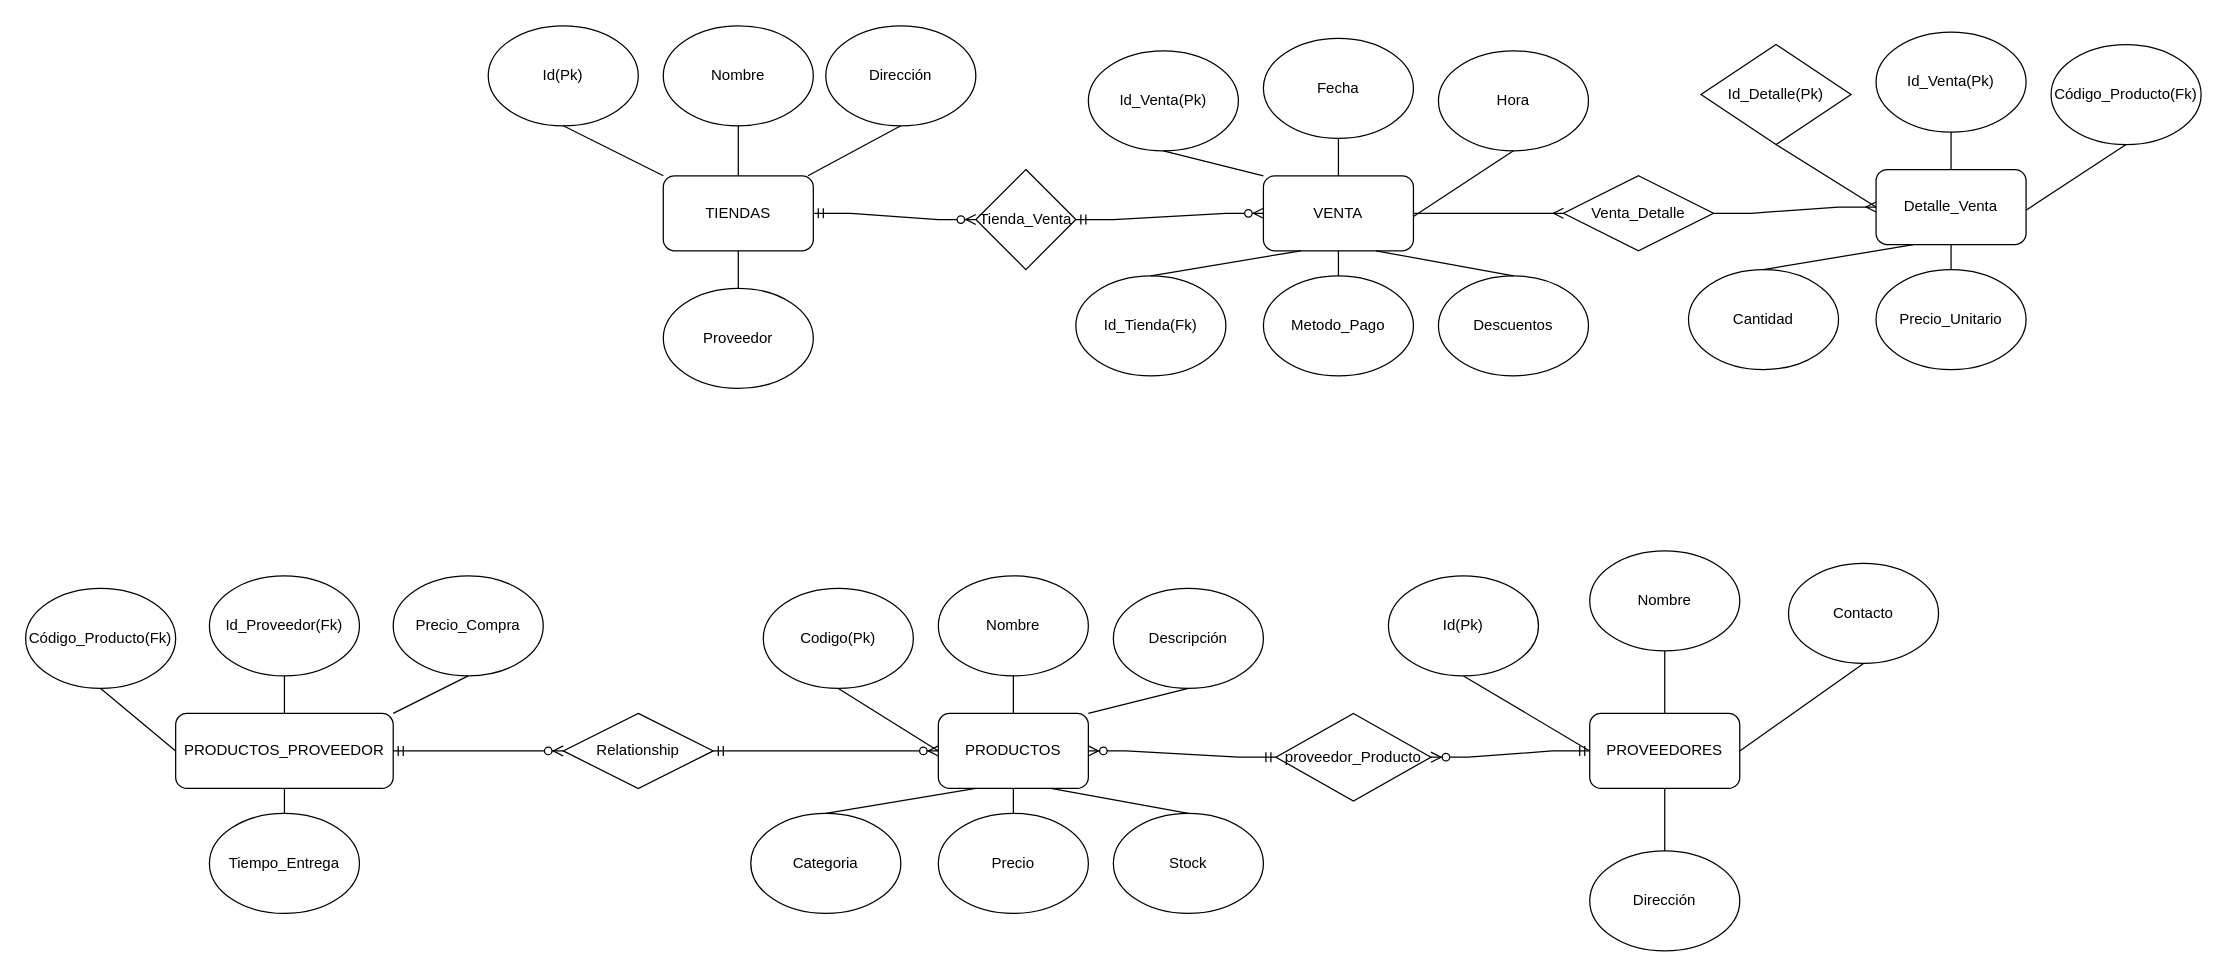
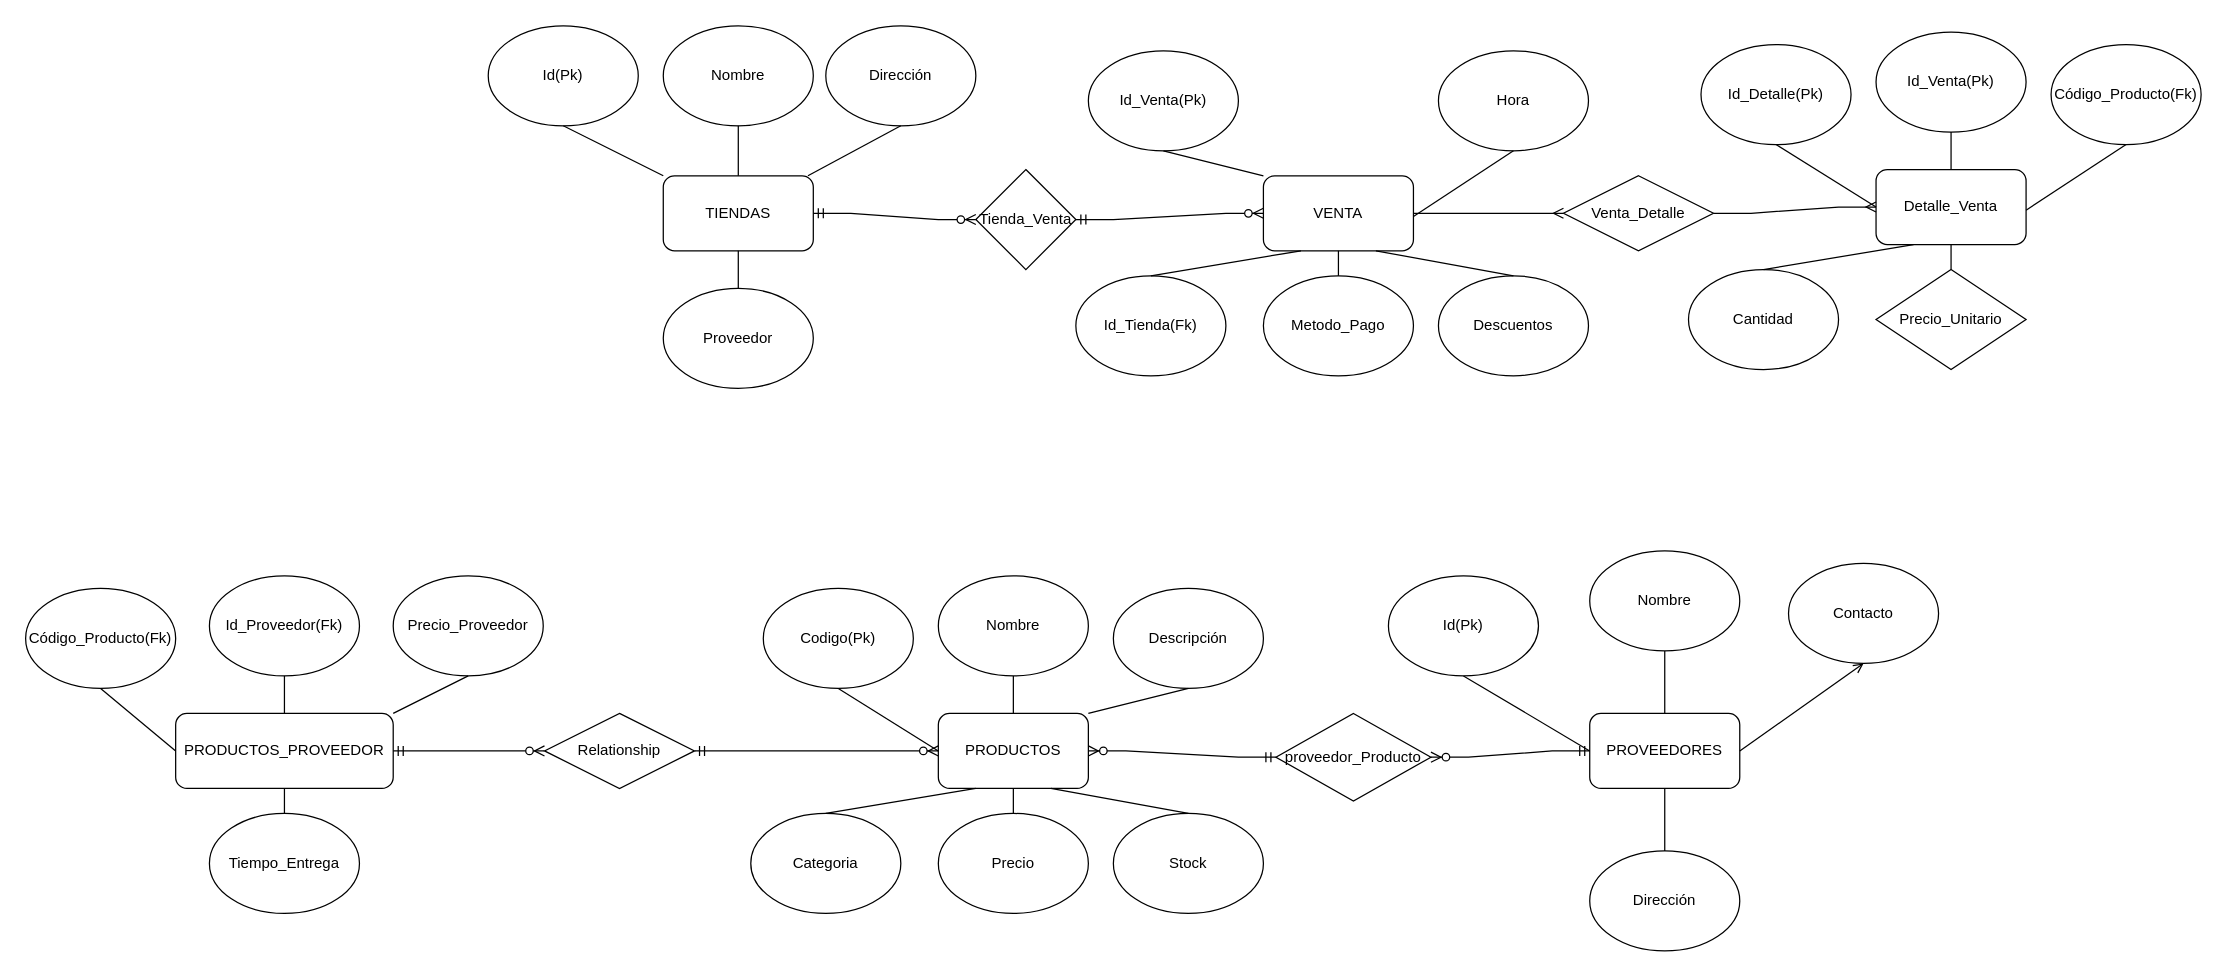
(1338, 88) -> none
(1776, 94) -> (1776, 94)
(1338, 157) -> none
(1951, 319) -> (1951, 319)
(468, 626) -> (468, 626)
(1859, 666) -> (1858, 666)
(638, 751) -> (619, 751)
